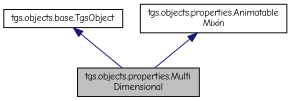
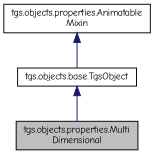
(172, 54) -> (77, 55)
